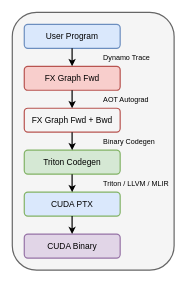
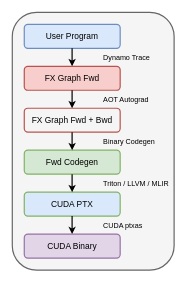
(72, 162) -> (72, 162)
none -> (138, 225)
